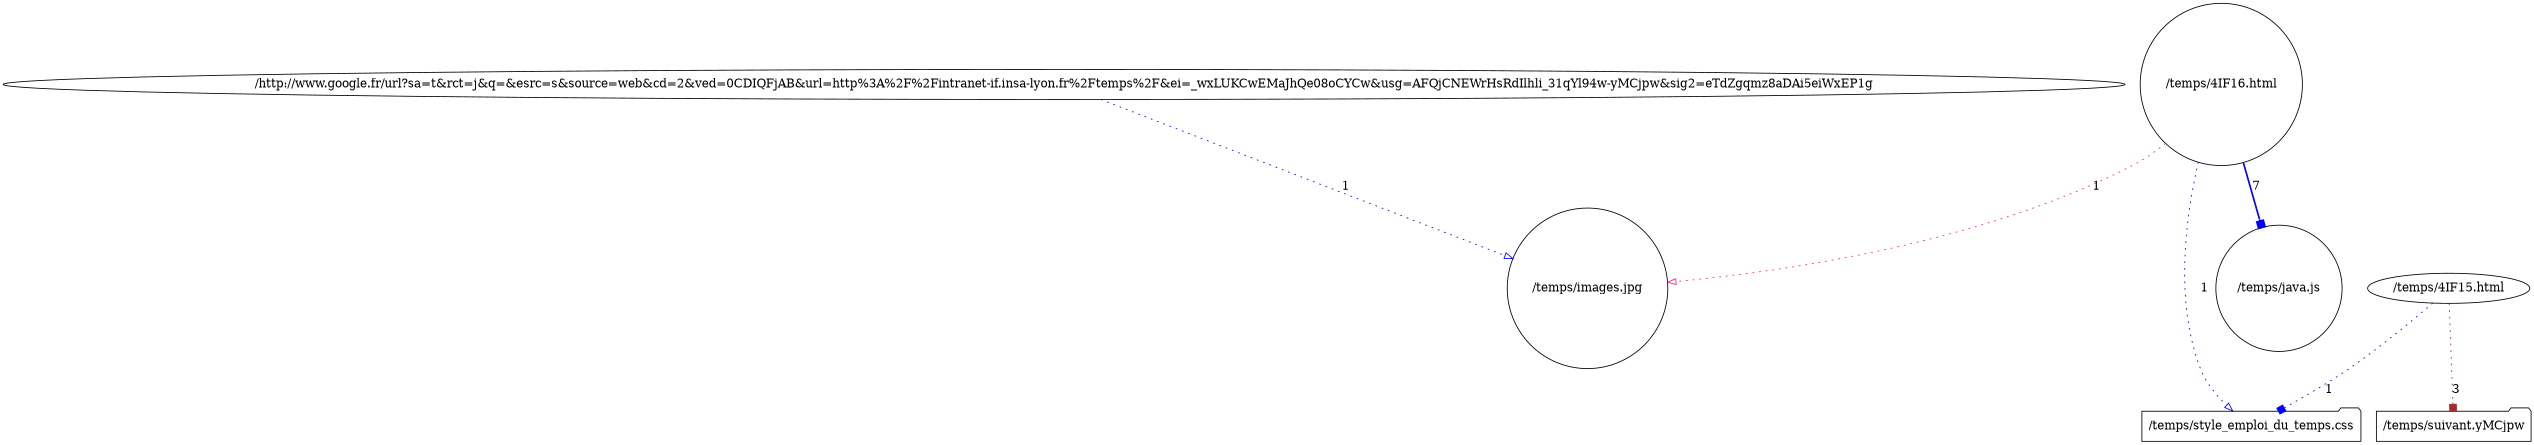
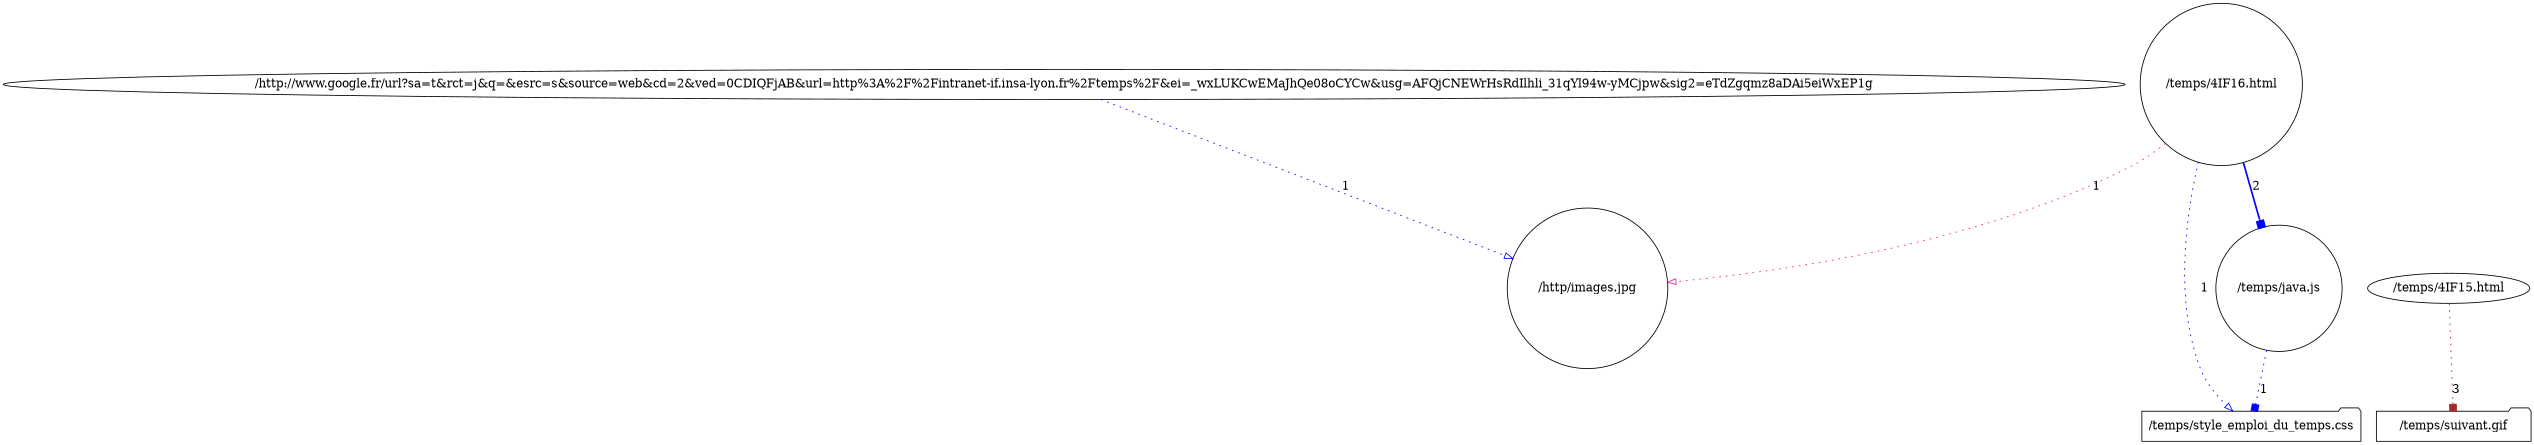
(2256, 187) -> (2256, 187)
(1588, 288) -> (1588, 288)
(2362, 359) -> (2261, 377)
(2454, 426) -> (2454, 426)
